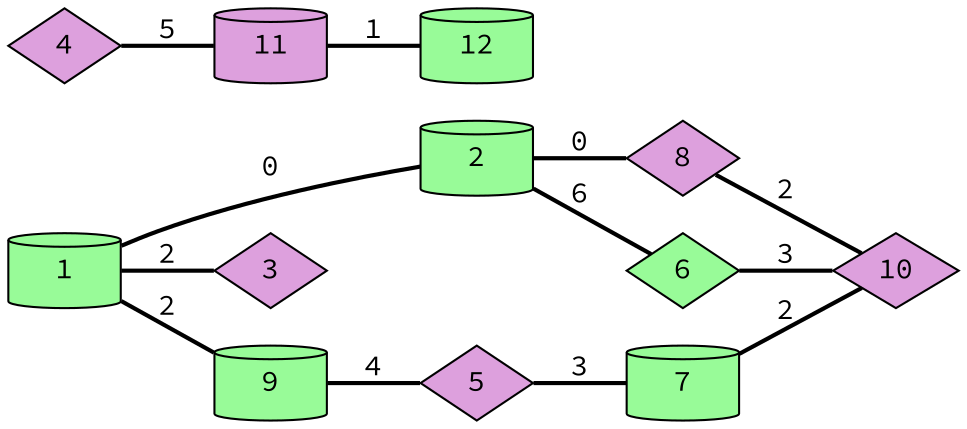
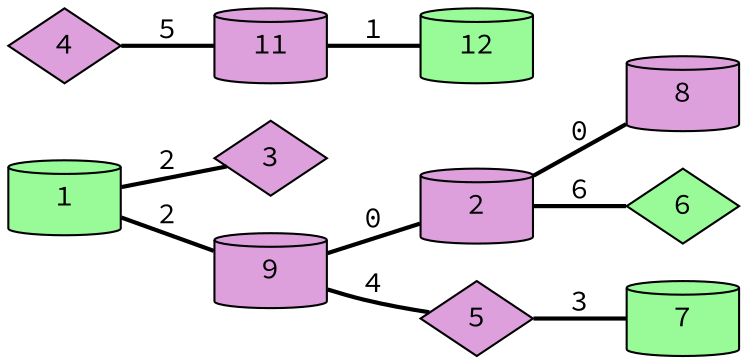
(477, 158) -> (477, 206)
(683, 158) -> (683, 94)
(269, 198) -> (374, 238)
(896, 271) -> none
(271, 383) -> (271, 271)
